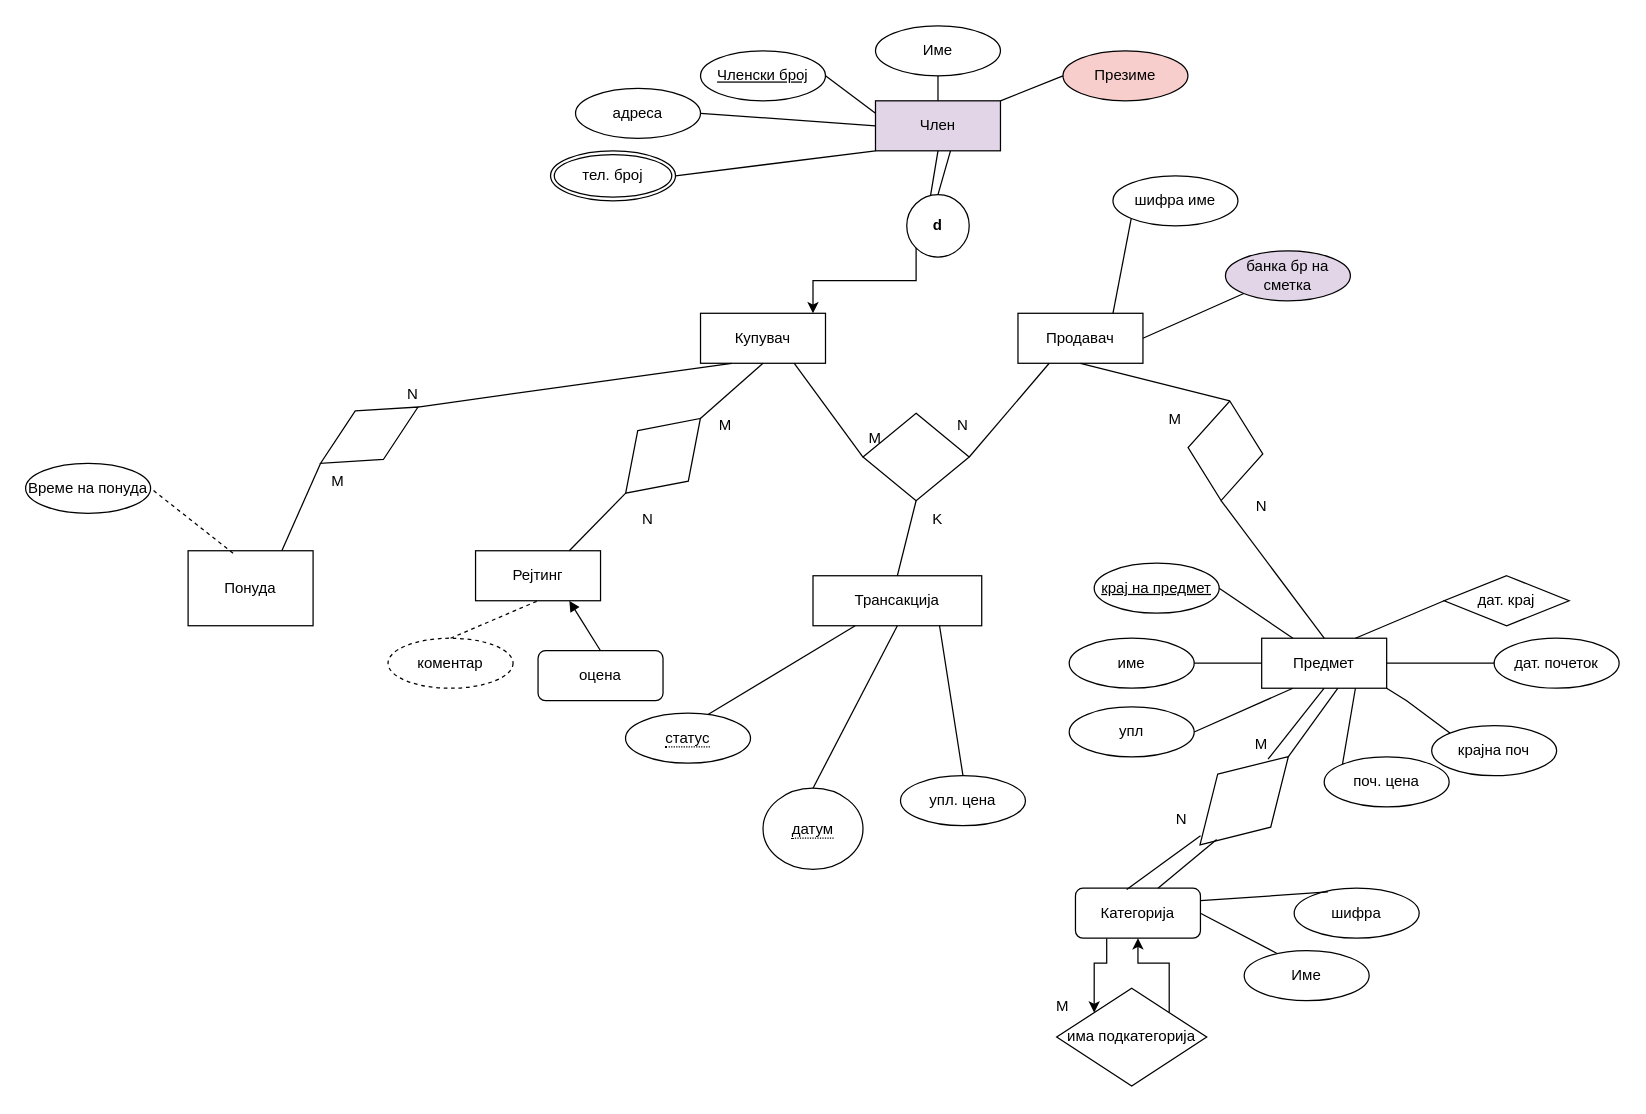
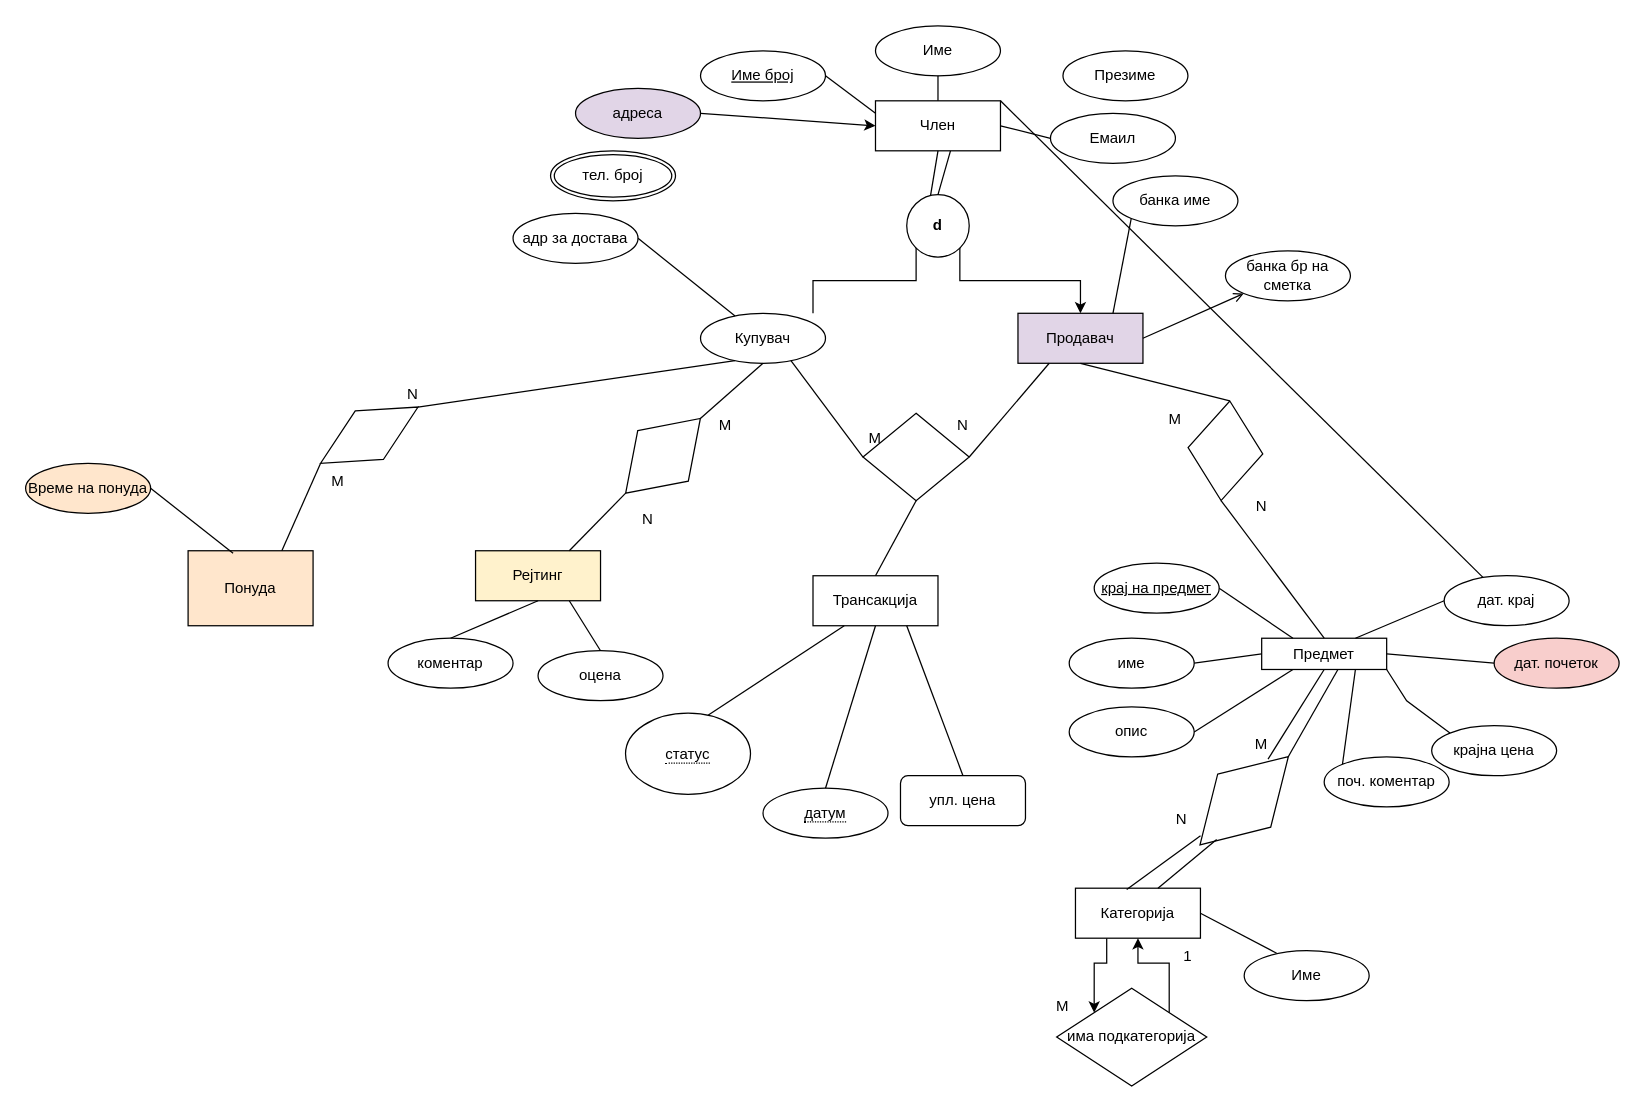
(763, 76) -> (763, 76)
(1126, 76) -> (1126, 76)
(1031, 88) -> (1260, 357)
(638, 113) -> (638, 113)
(869, 125) -> (866, 125)
(938, 126) -> (938, 126)
none -> (1015, 129)
none -> (1113, 138)
(775, 163) -> none
(1176, 201) -> (1176, 201)
none -> (576, 238)
(1288, 276) -> (1288, 276)
none -> (687, 277)
none -> (1016, 280)
(1238, 296) -> (1238, 296)
(813, 303) -> (813, 307)
(763, 338) -> (763, 338)
(1081, 338) -> (1081, 338)
(88, 488) -> (88, 488)
(938, 519) -> none
(191, 520) -> (191, 520)
(538, 576) -> (538, 576)
(251, 588) -> (251, 588)
(898, 601) -> (876, 601)
(1507, 601) -> (1507, 601)
(575, 610) -> (573, 606)
(492, 620) -> (492, 620)
(451, 663) -> (451, 663)
(1324, 663) -> (1324, 654)
(1557, 663) -> (1557, 663)
(601, 676) -> (601, 676)
(1132, 732) -> (1132, 732)
(688, 738) -> (688, 754)
(1494, 751) -> (1494, 751)
(1387, 782) -> (1387, 782)
(963, 801) -> (963, 801)
(813, 829) -> (826, 813)
(1264, 896) -> none
(1138, 913) -> (1138, 913)
(1357, 913) -> none
none -> (1188, 957)
